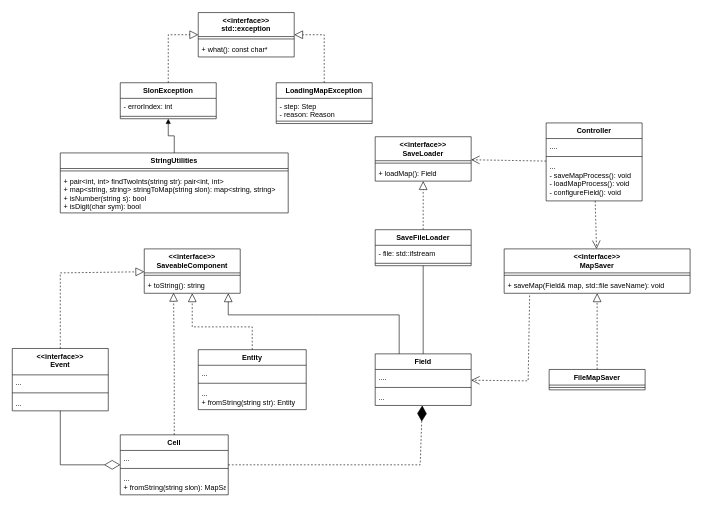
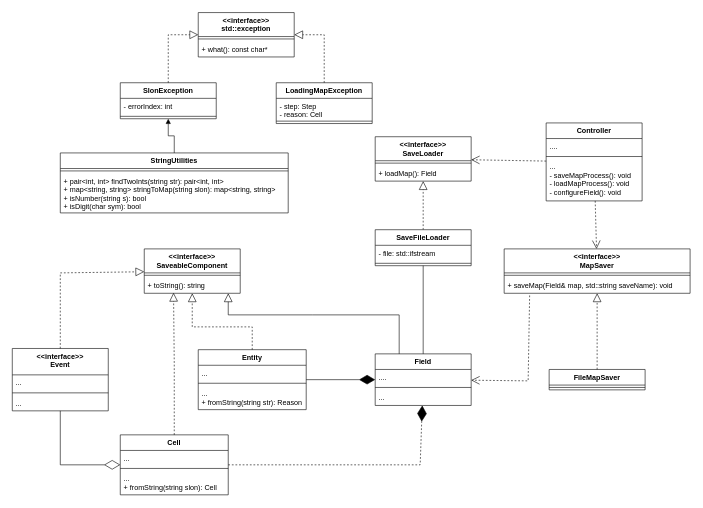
(301, 106) -> (301, 106)
(589, 286) -> (594, 286)
none -> (334, 380)
(205, 394) -> (205, 394)
(127, 479) -> (127, 479)
